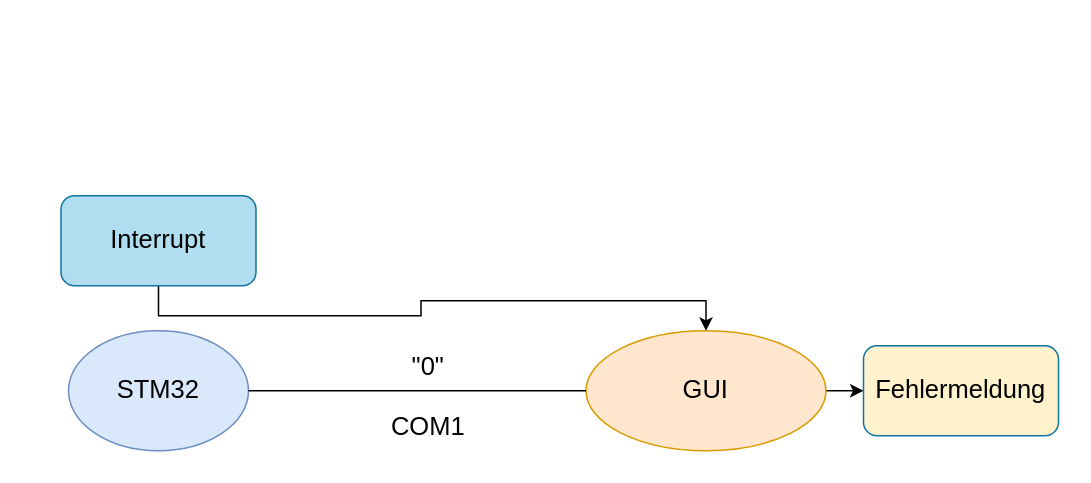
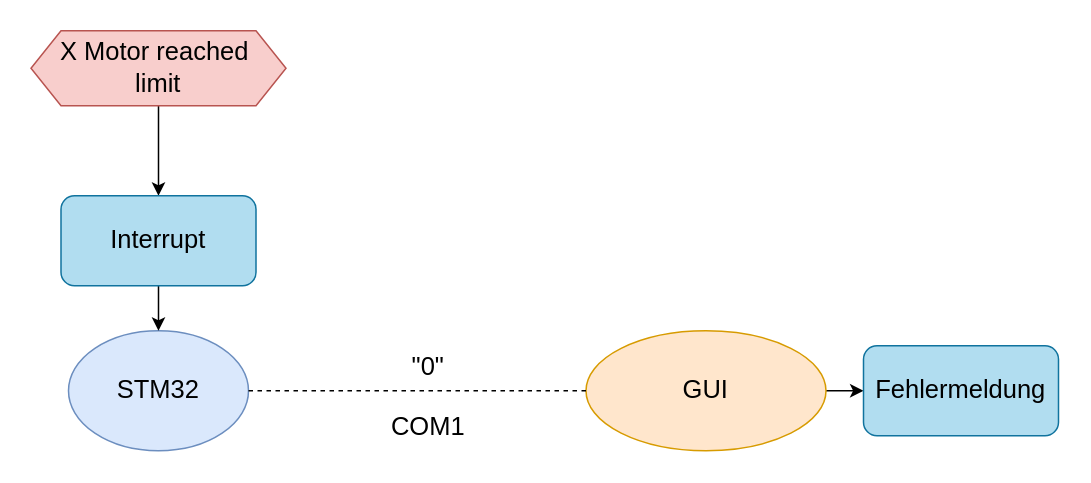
none -> (158, 68)
none -> (158, 146)
(433, 301) -> (158, 317)
(416, 391) -> (416, 391)
(961, 391) -> (961, 391)
